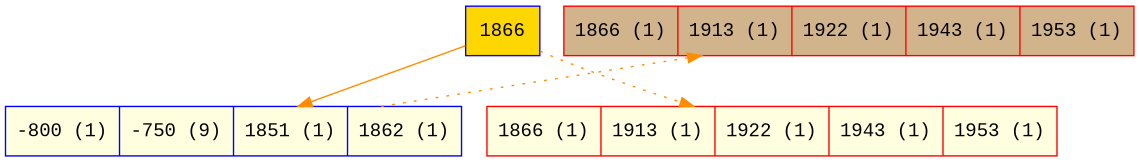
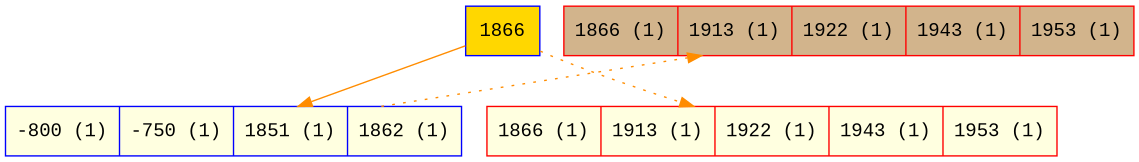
(177, 130) -> (177, 130)
